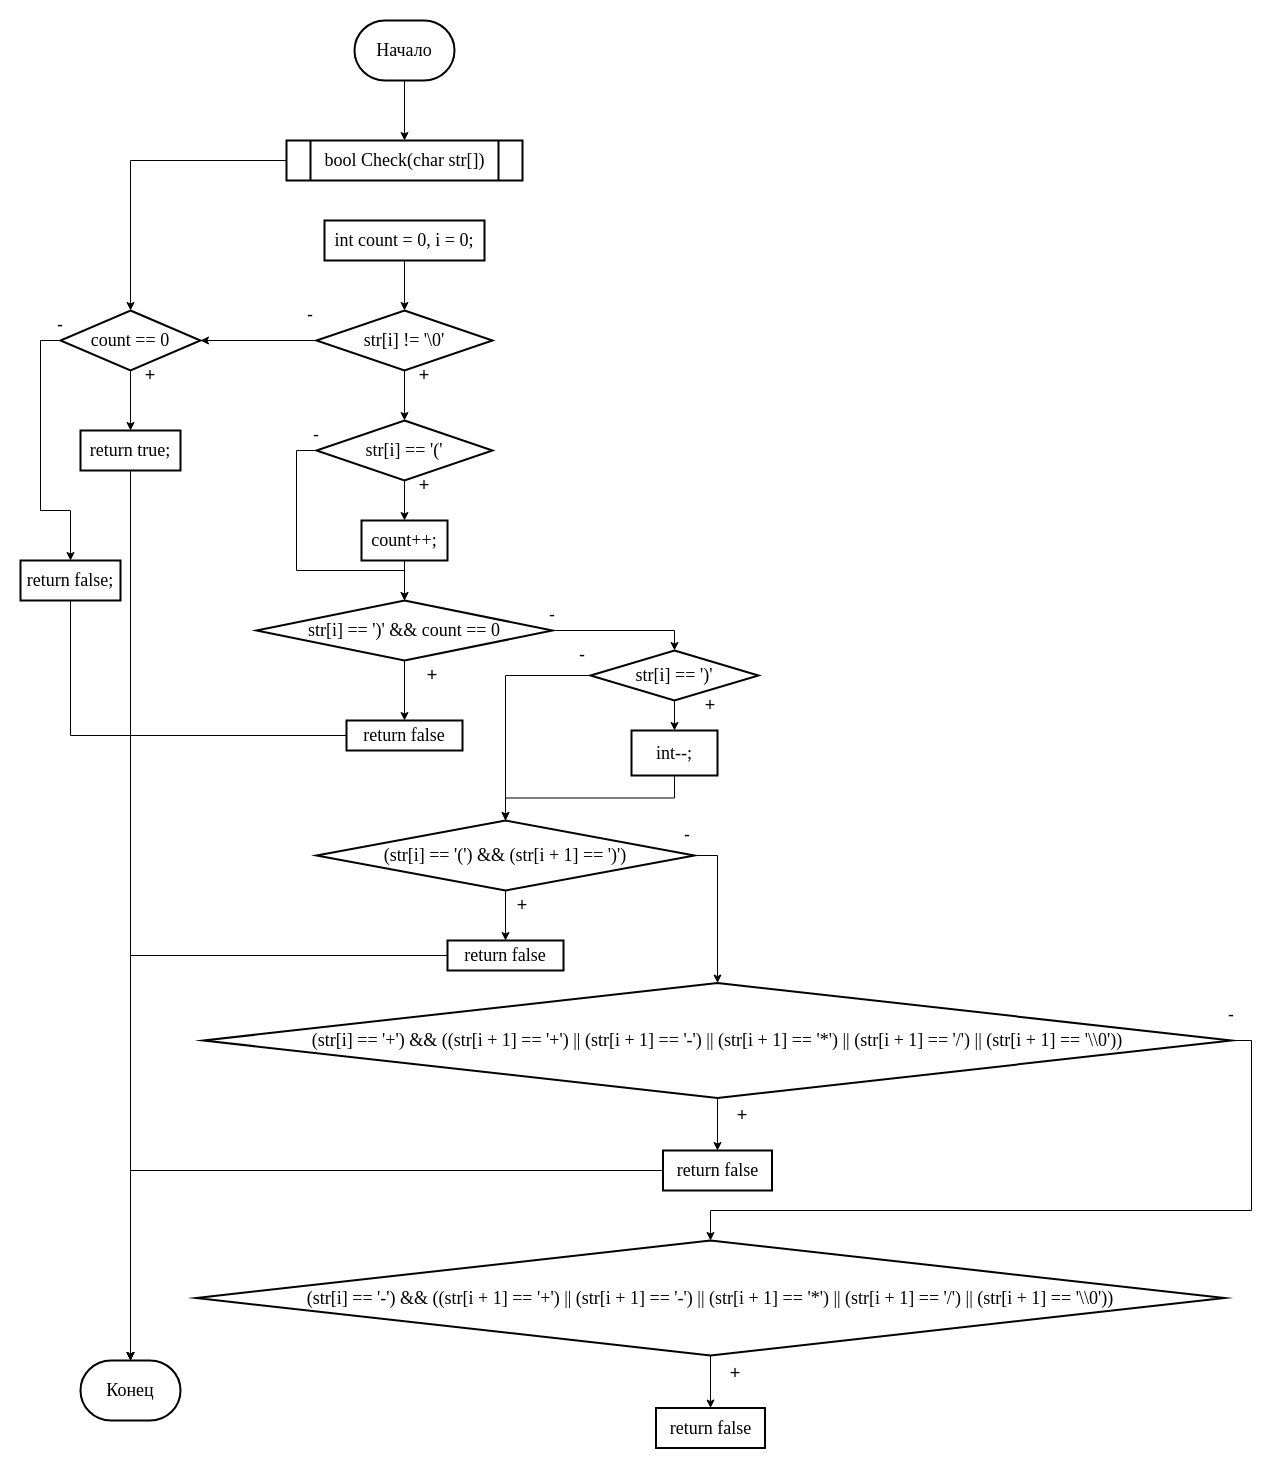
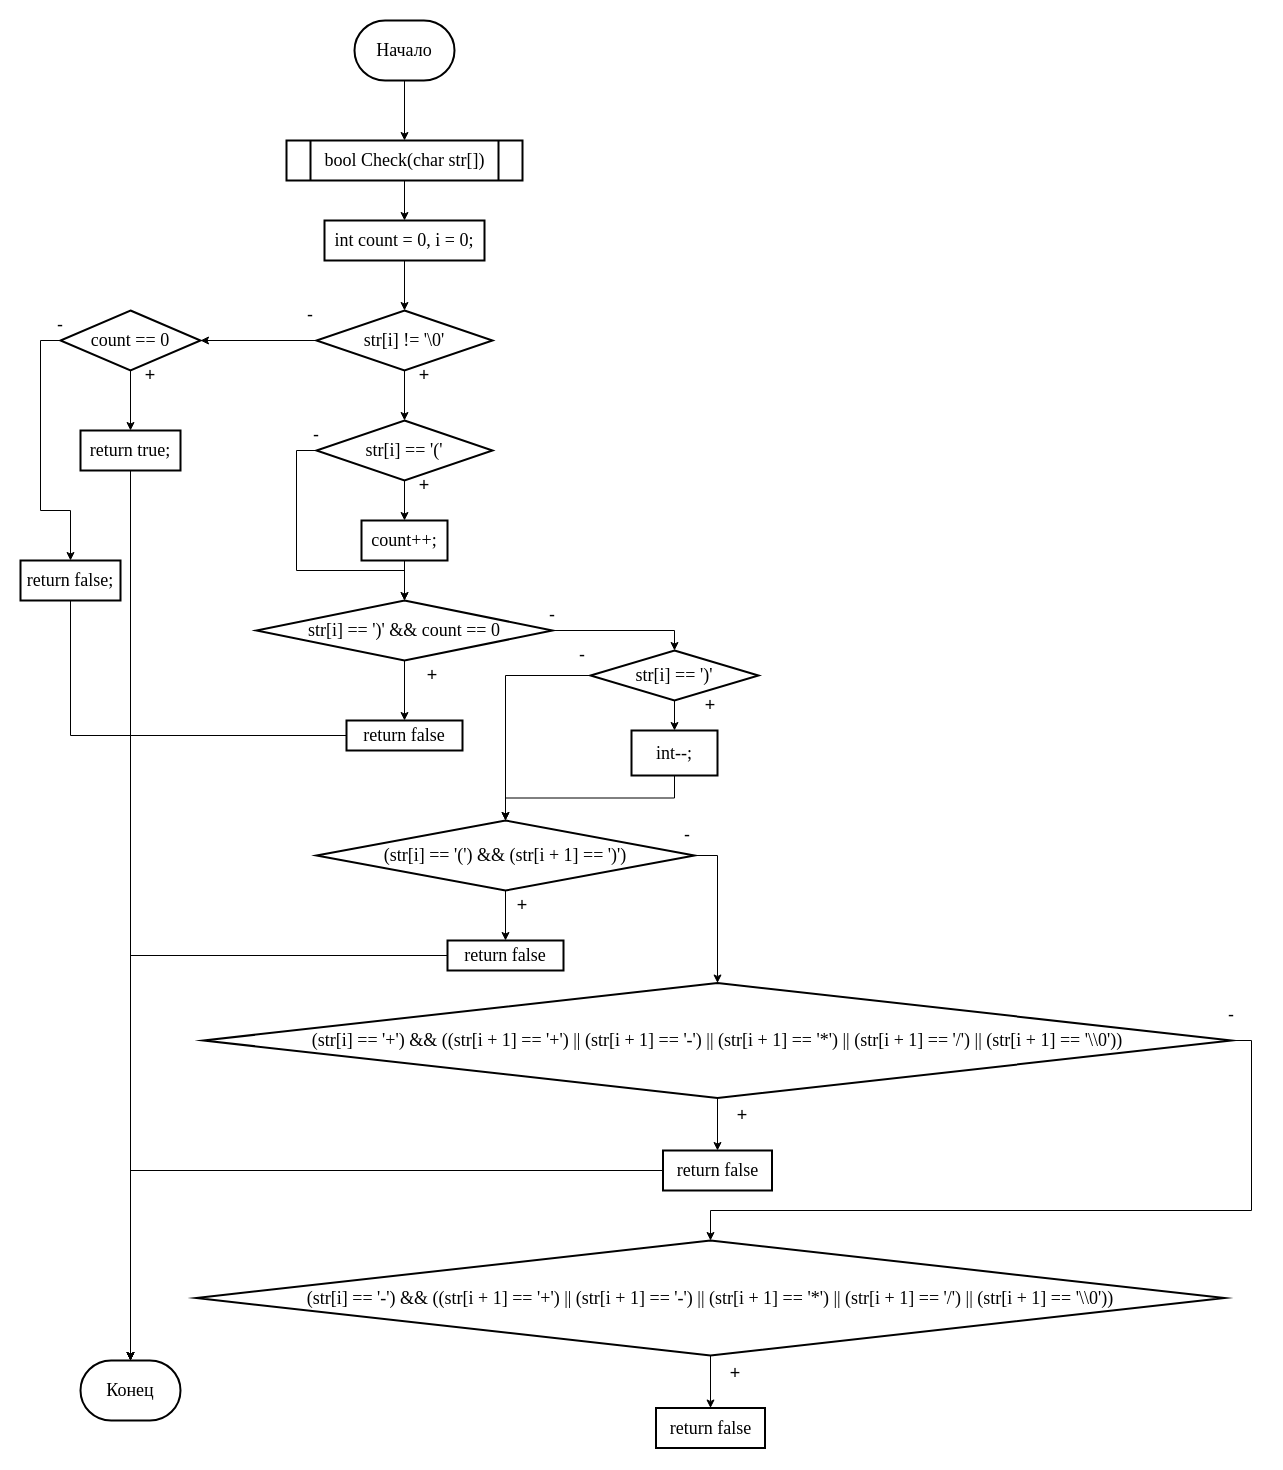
(138, 161) -> (405, 197)
